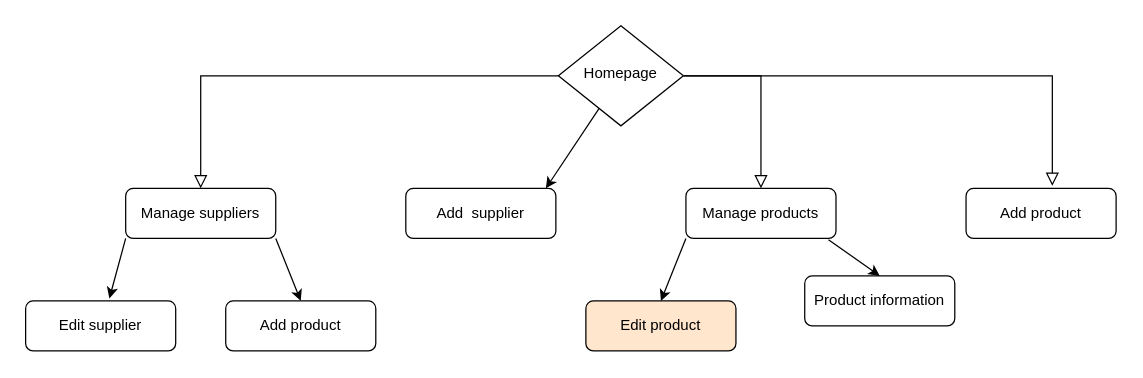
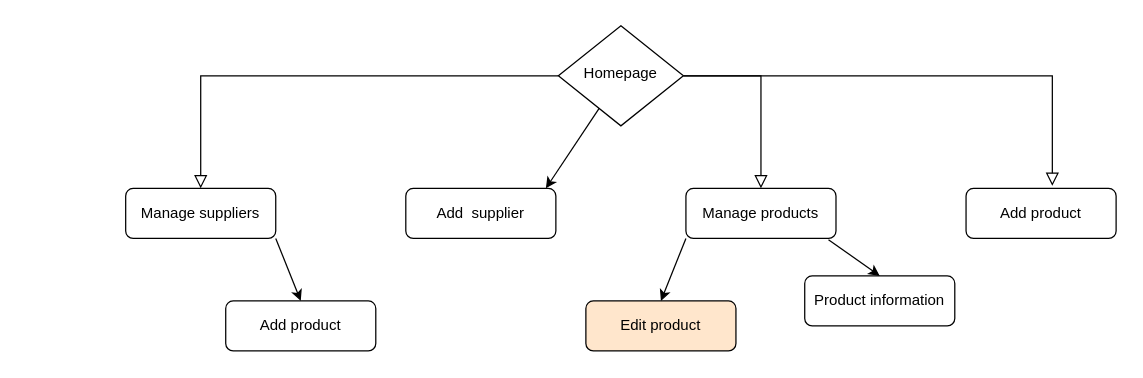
(119, 264) -> none
(101, 326) -> none
